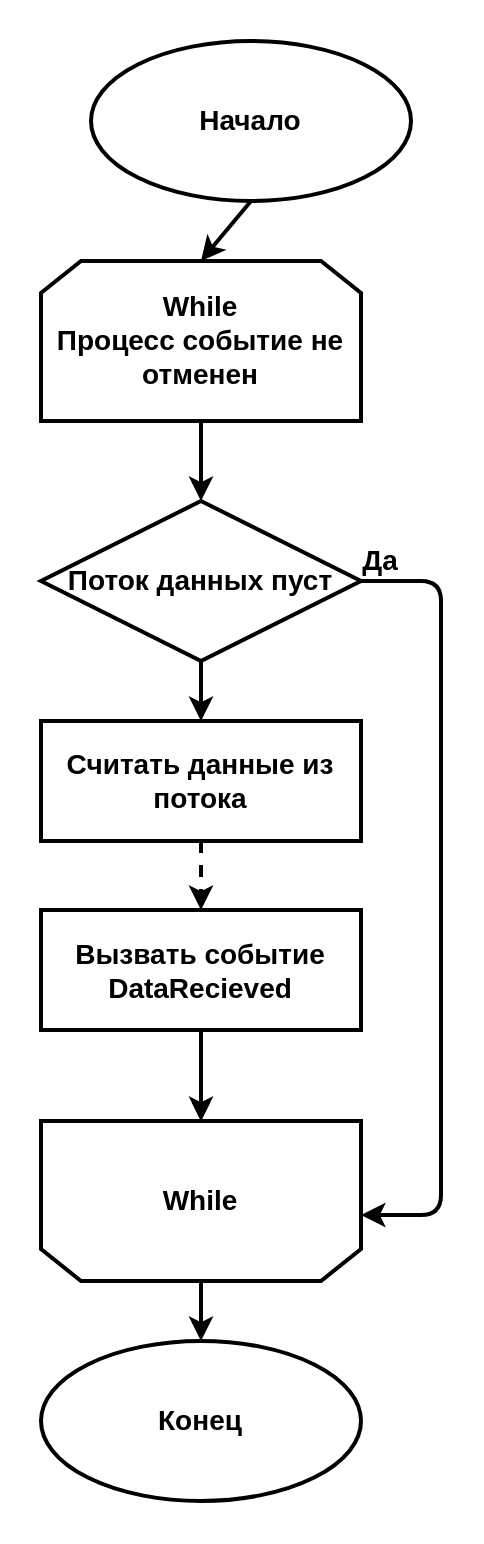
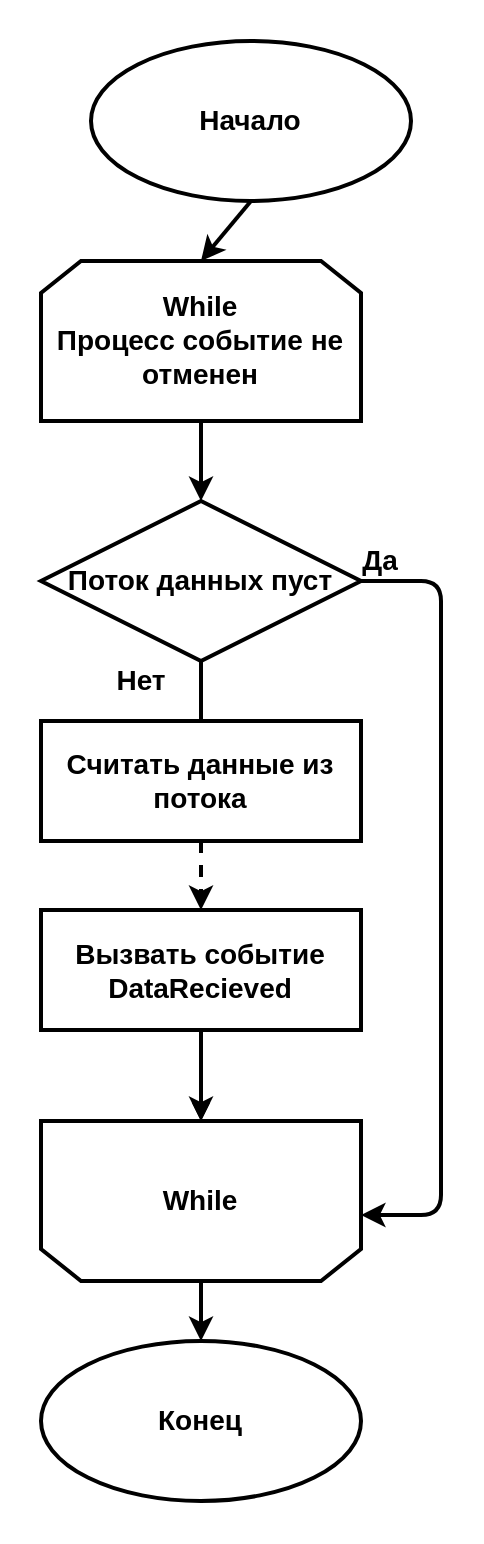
none -> (141, 681)
(201, 701) -> (201, 709)
